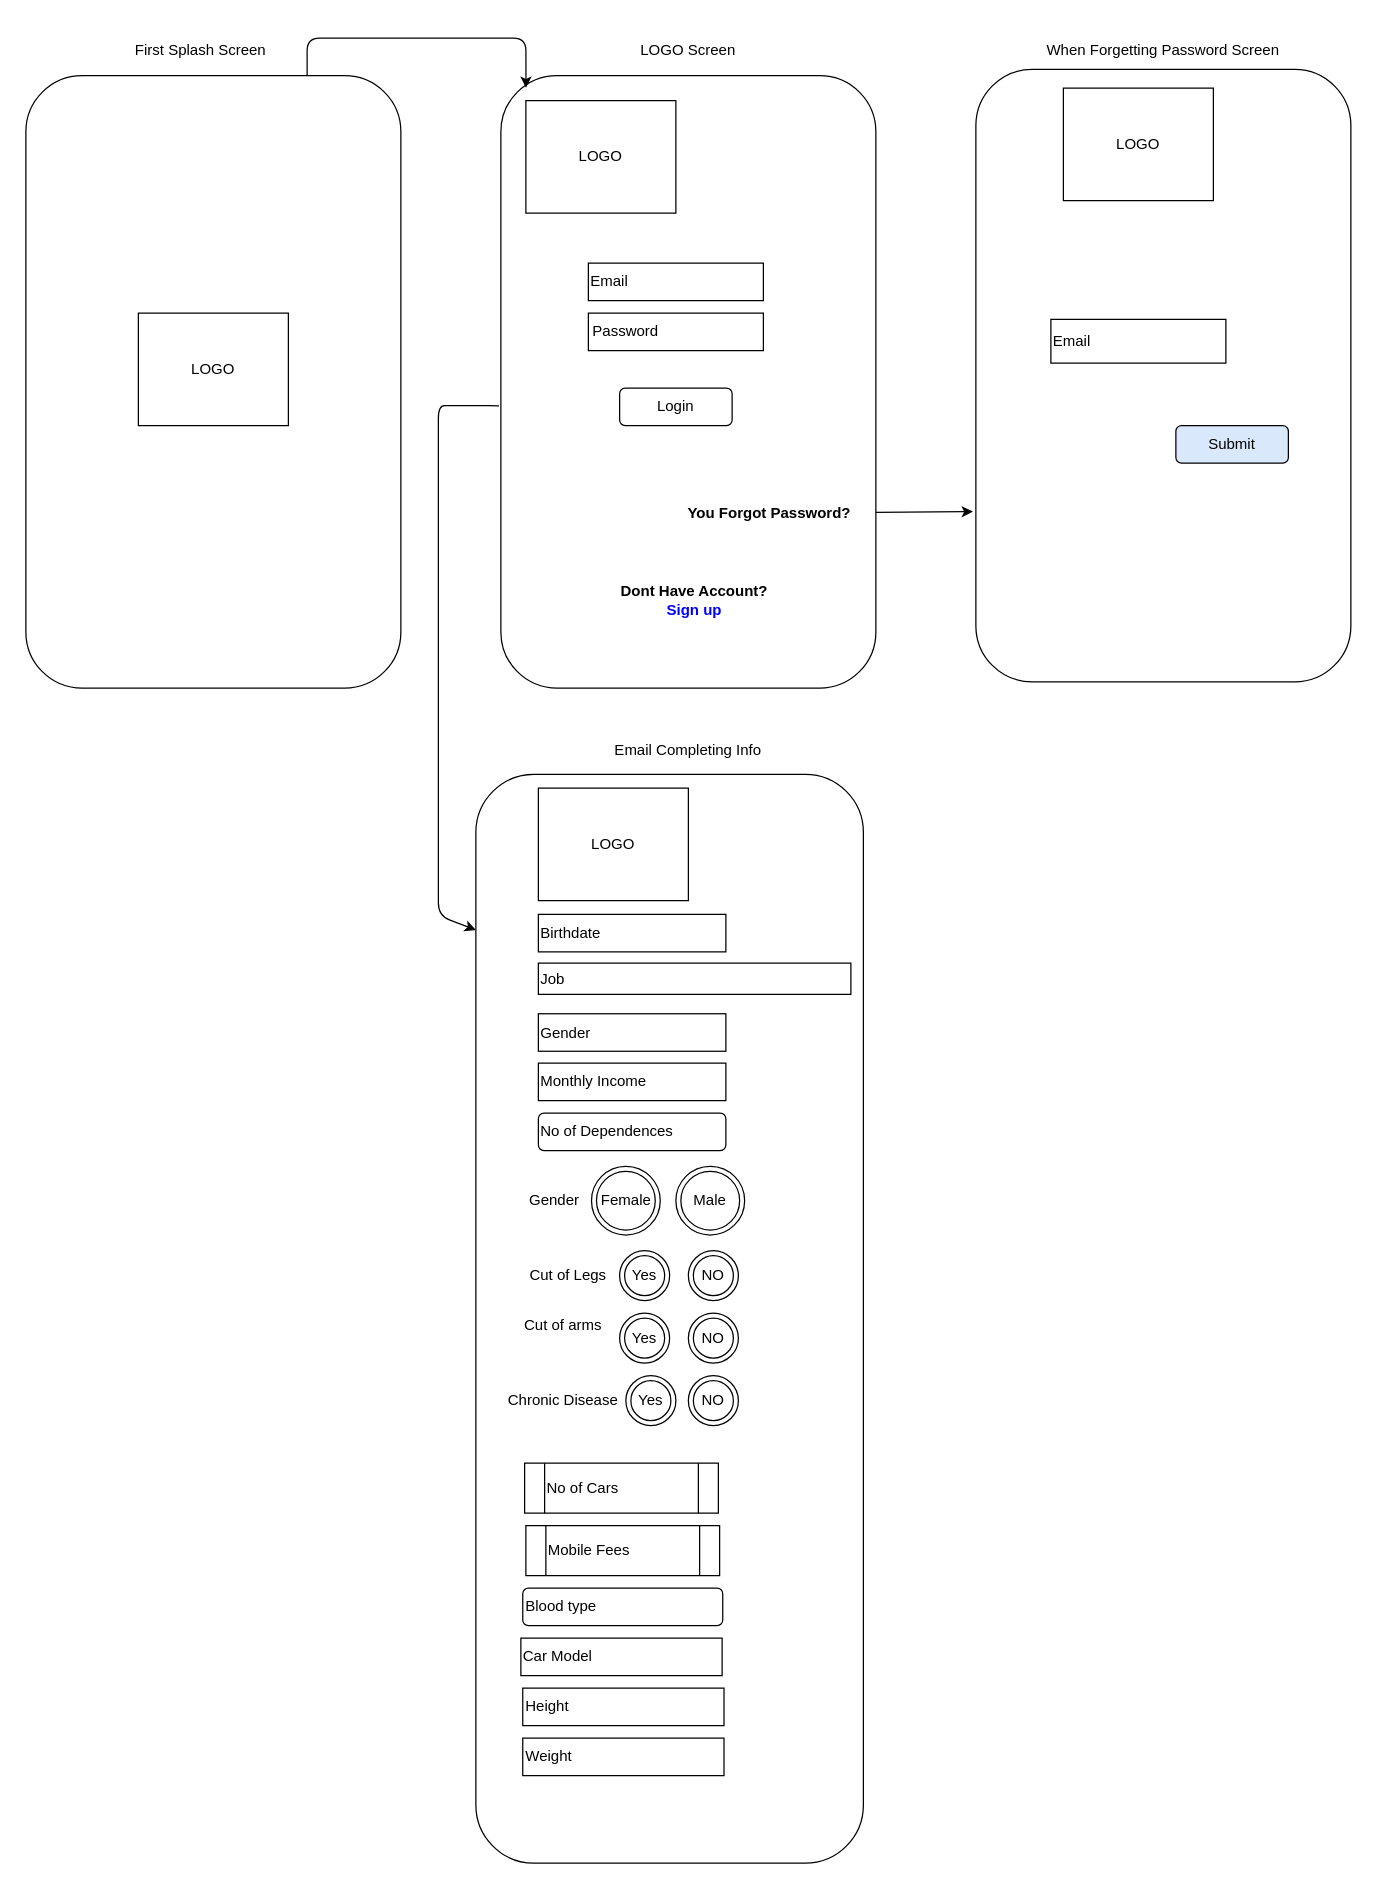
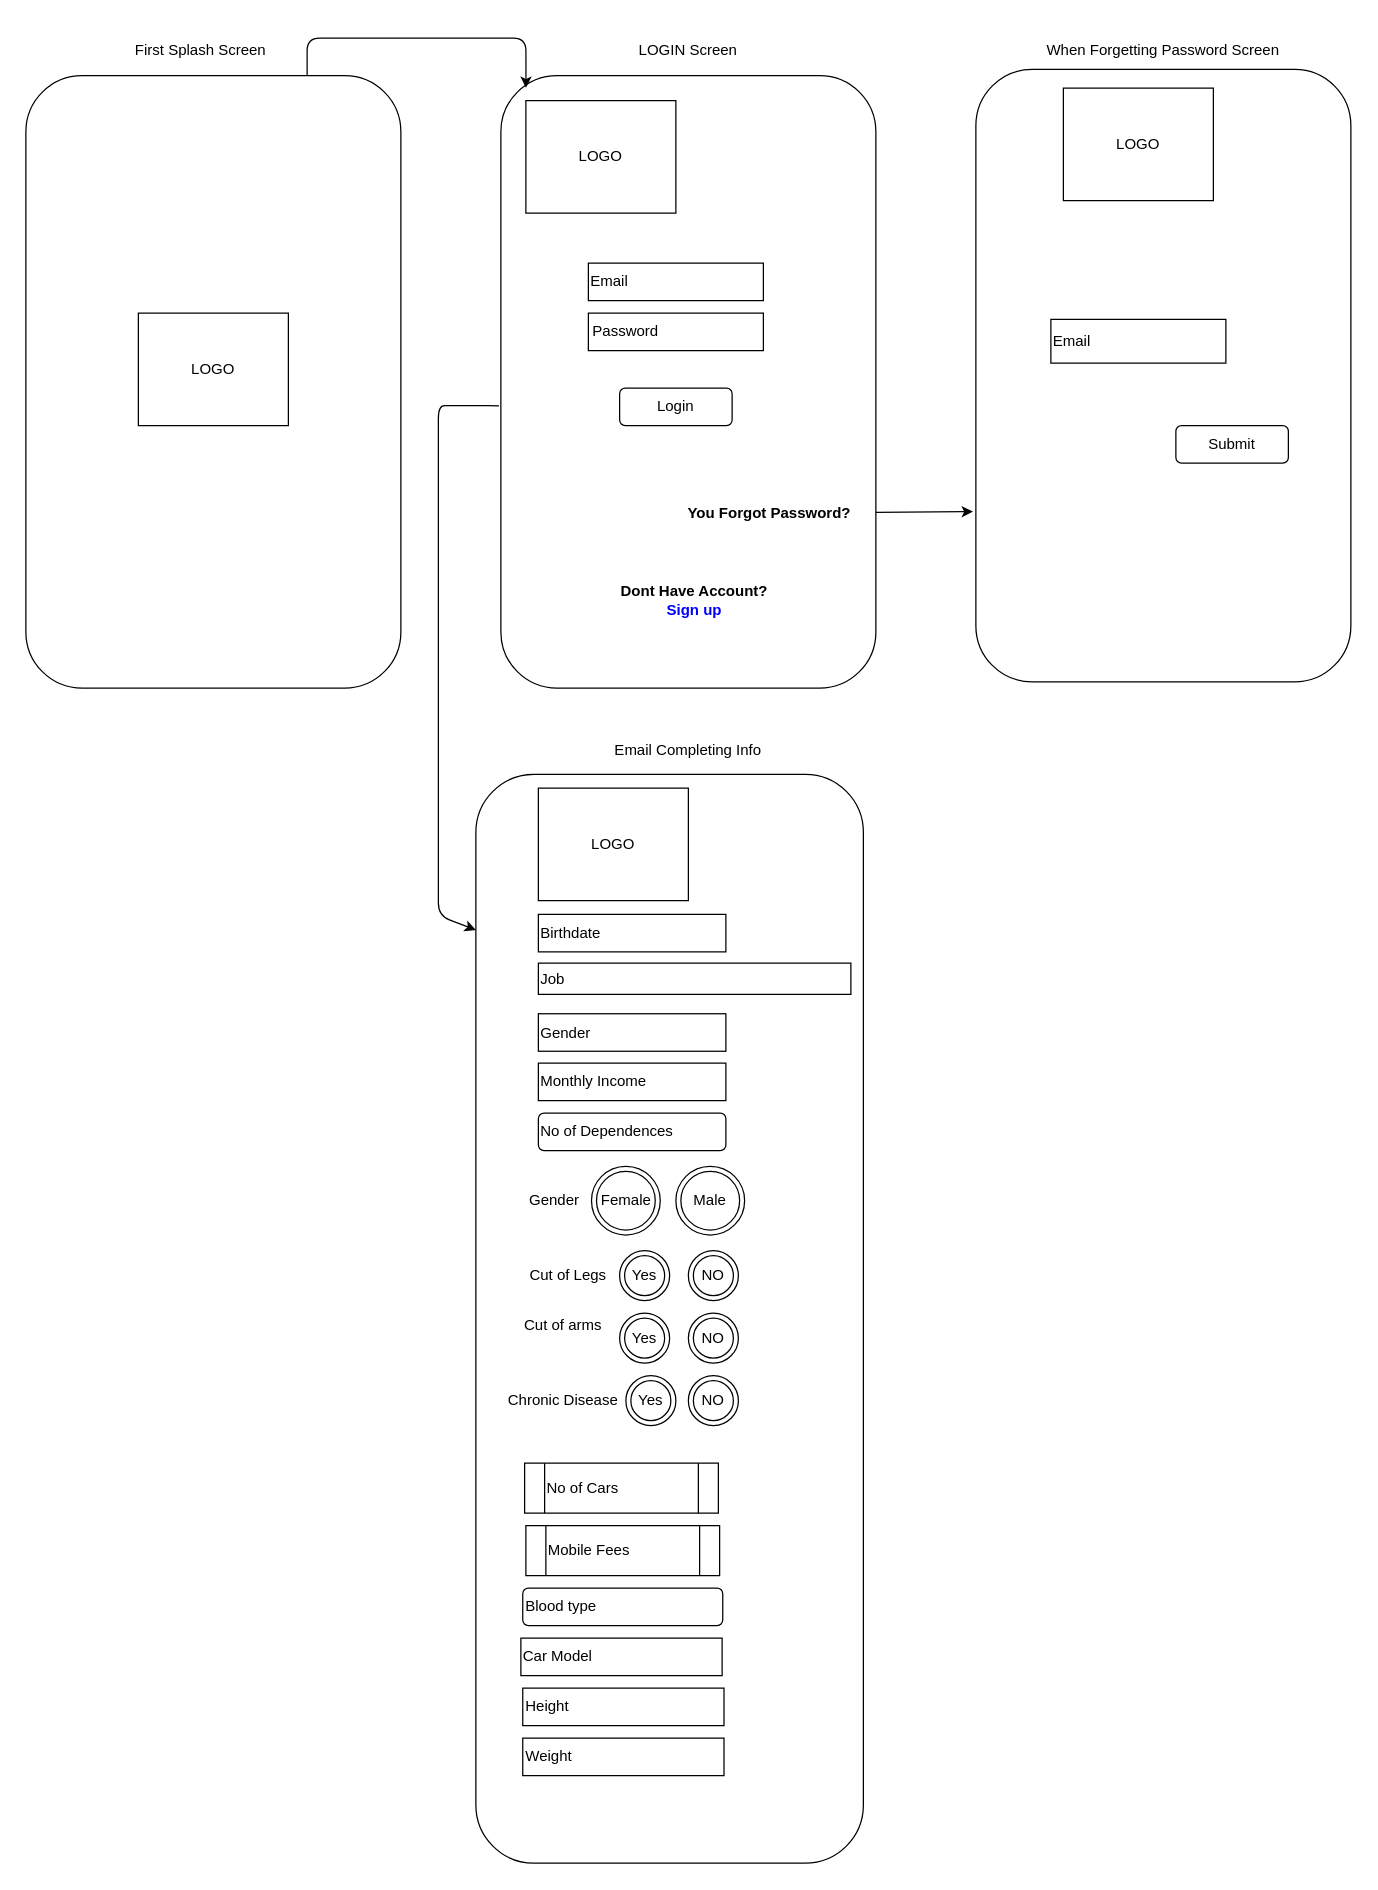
(688, 51) -> (688, 51)
(1232, 444) -> (1232, 444)
